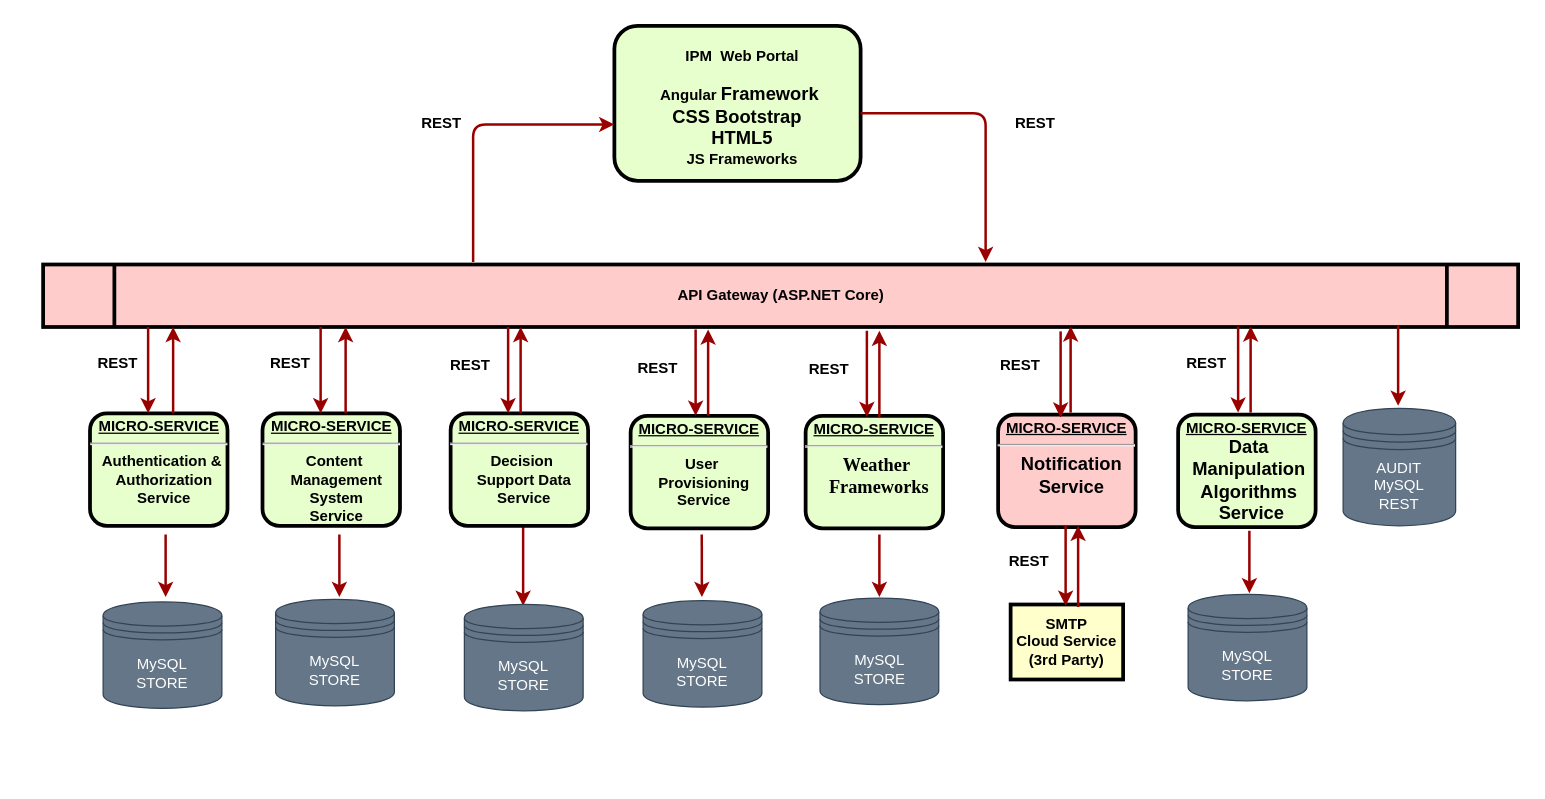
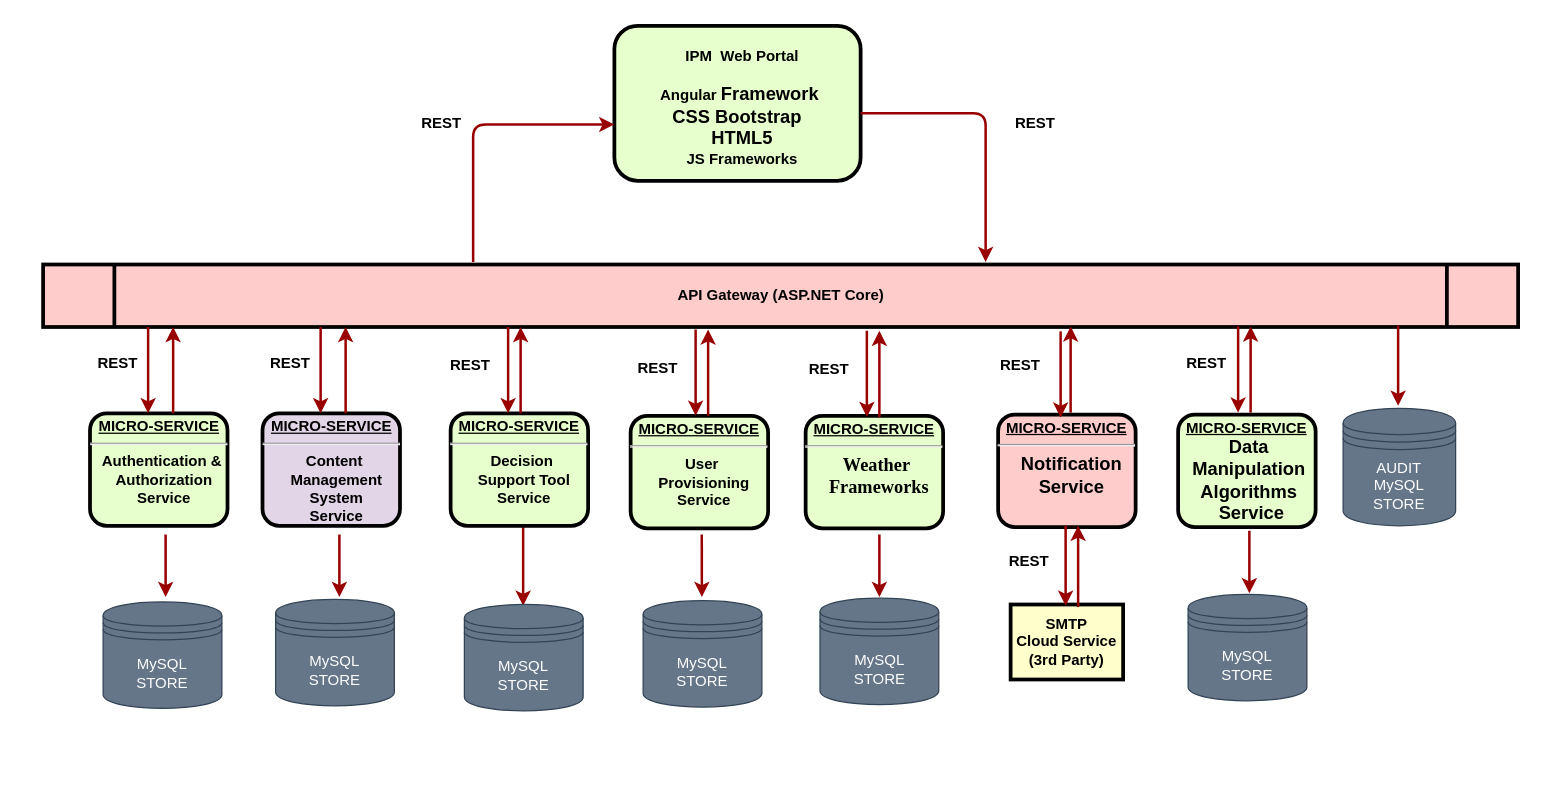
(519, 413) -> (519, 413)
(331, 469) -> (331, 469)
(1399, 486) -> (1399, 486)
